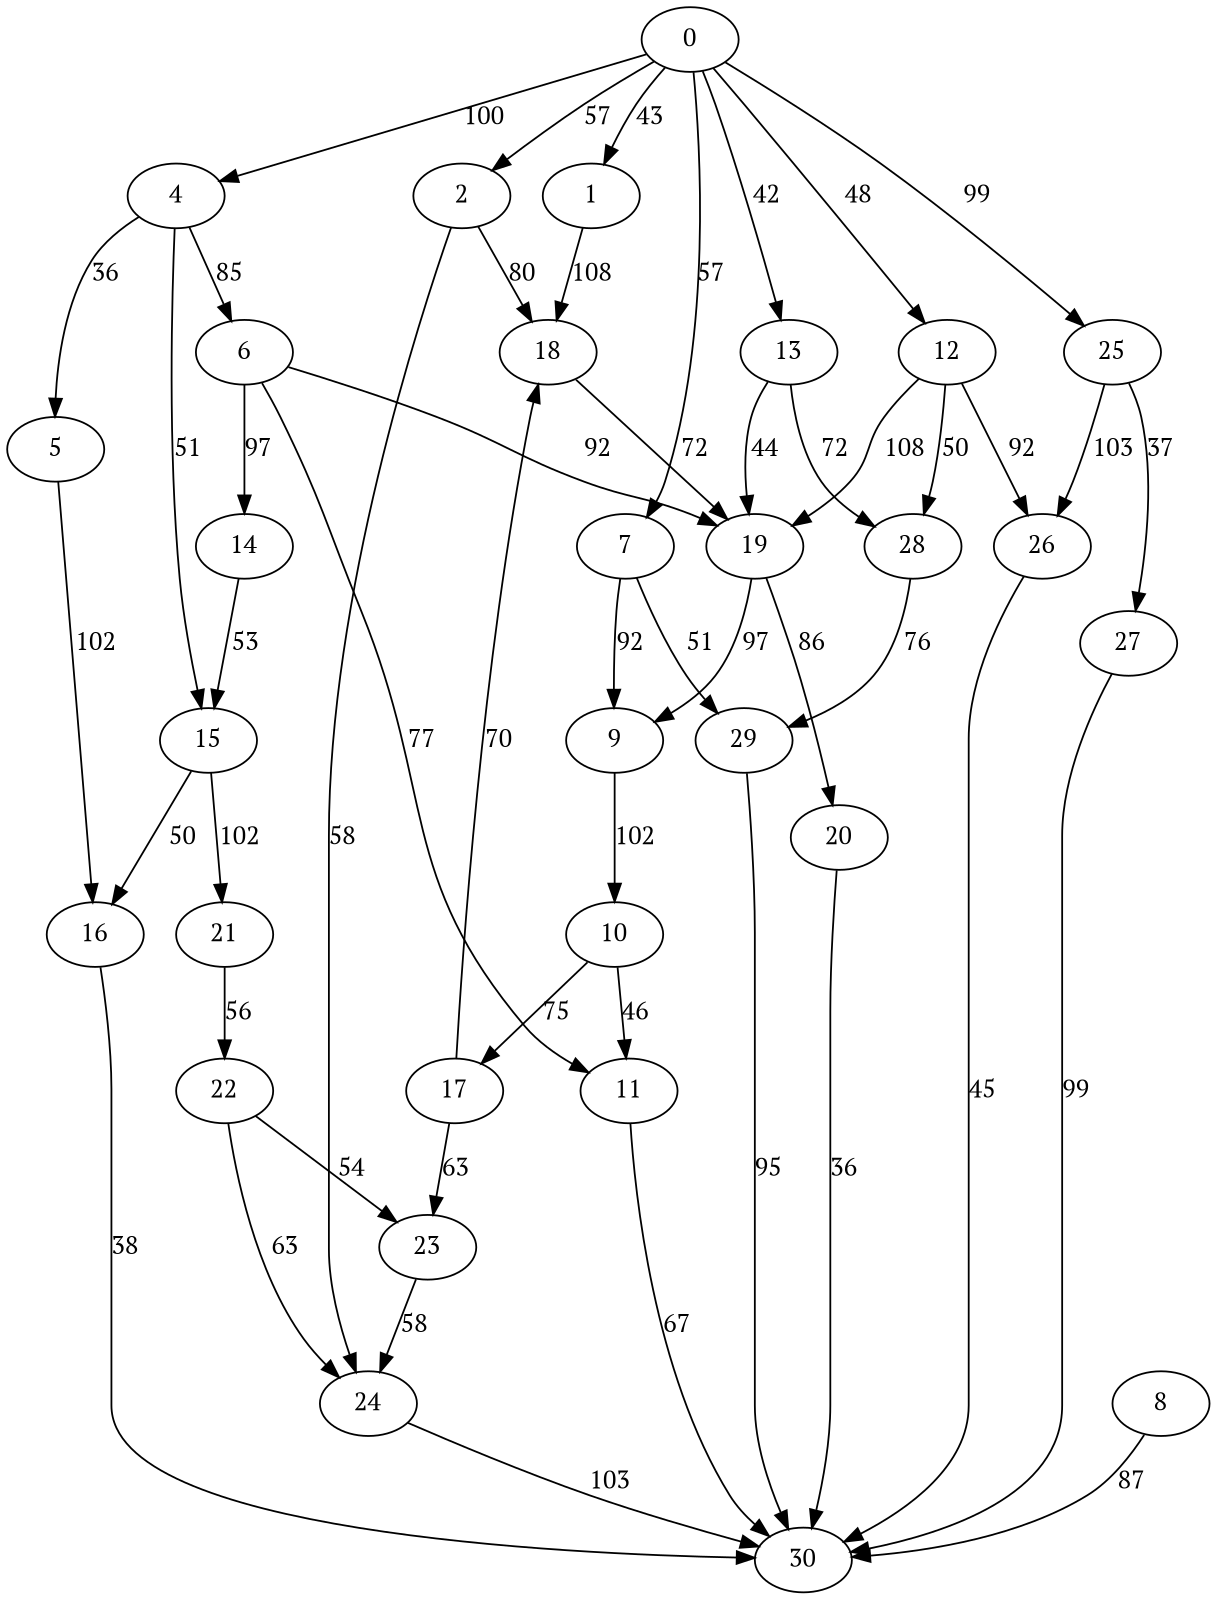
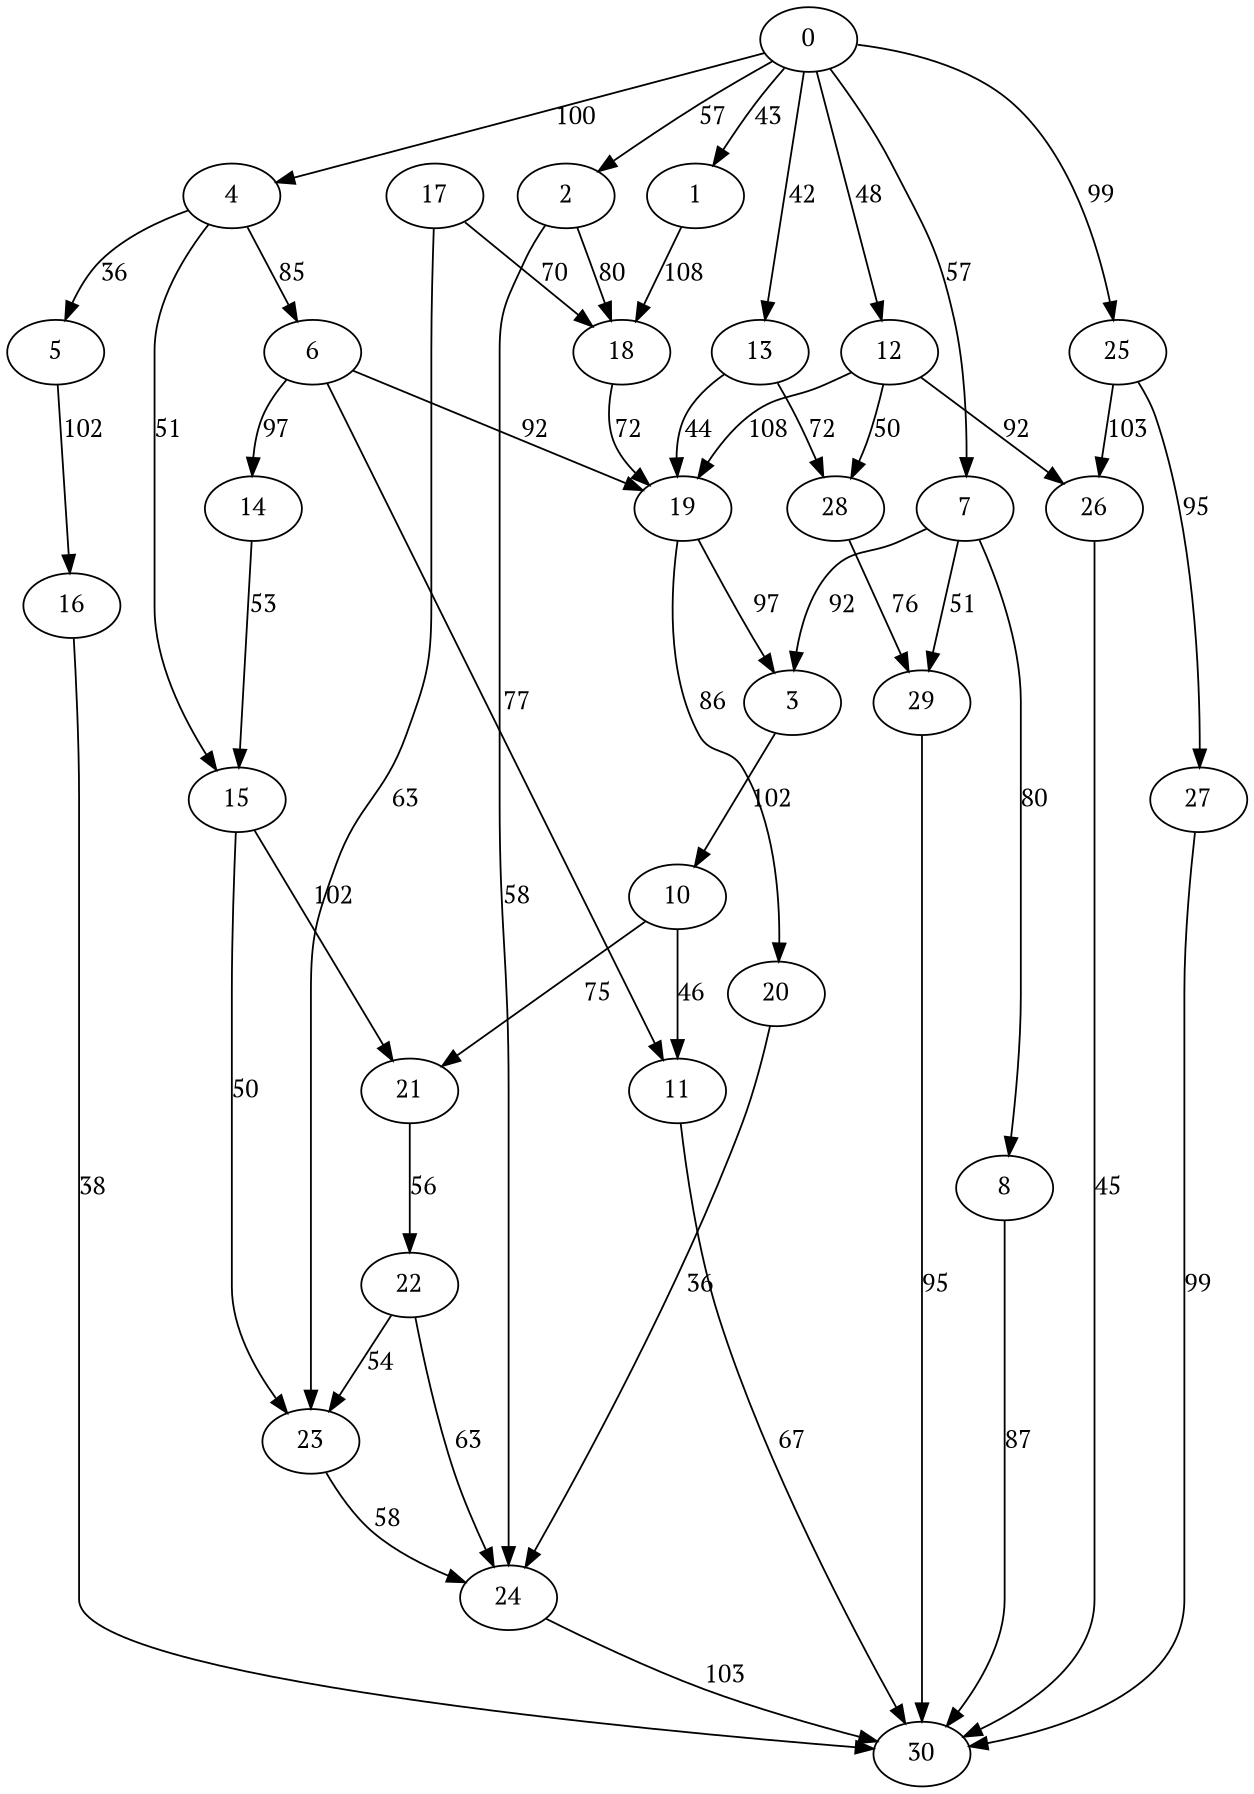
(1161, 449) -> (1197, 509)
(615, 740) -> (793, 703)
(156, 830) -> (232, 1120)
none -> (1021, 836)
(541, 1007) -> (551, 988)
(830, 1191) -> (668, 1295)
